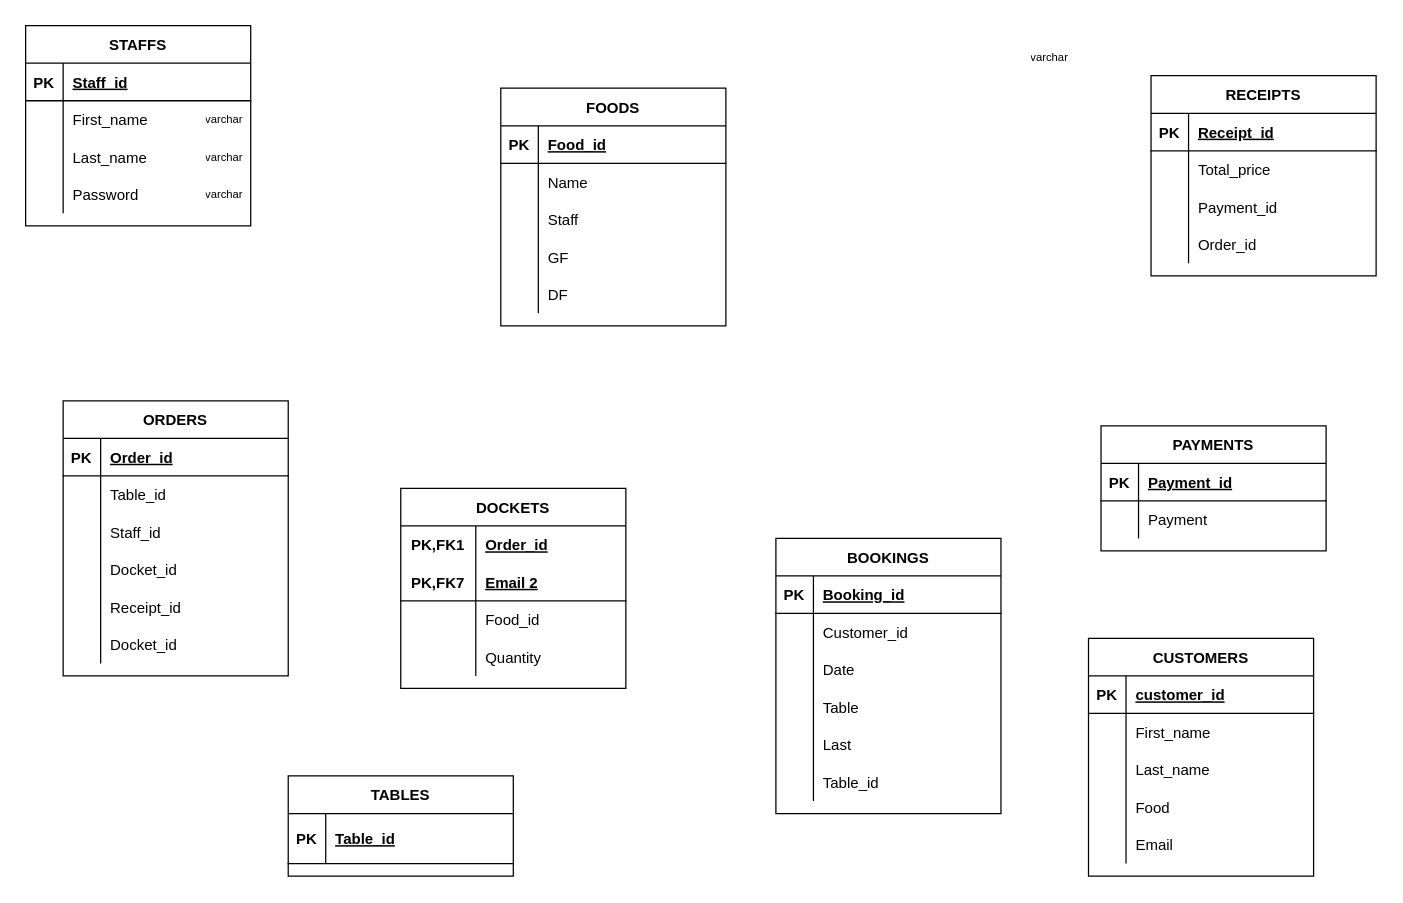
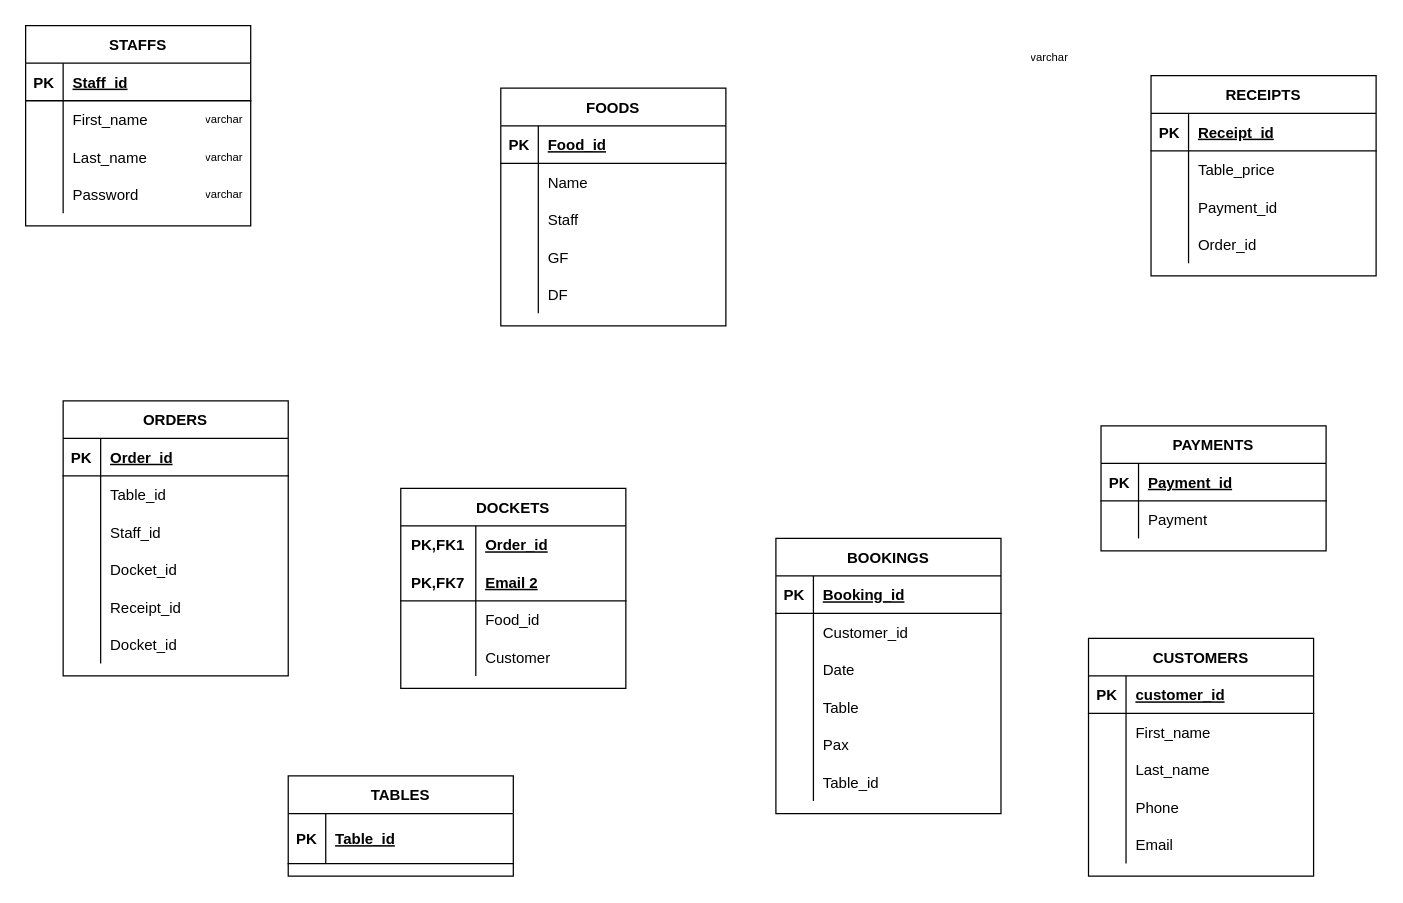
(1240, 170) -> (1240, 170)
(517, 658) -> (519, 658)
(839, 745) -> (835, 745)
(1152, 808) -> (1156, 808)
